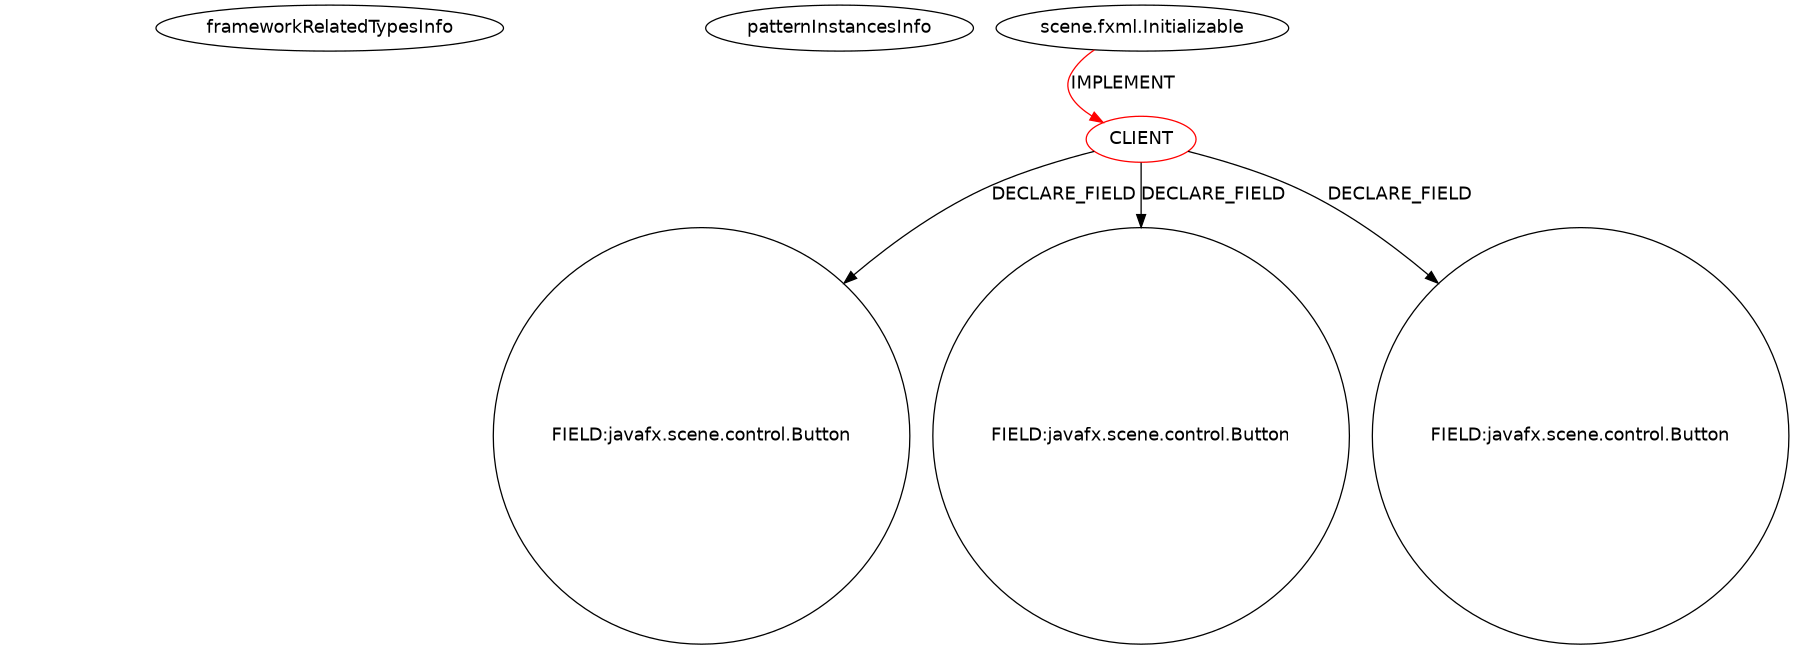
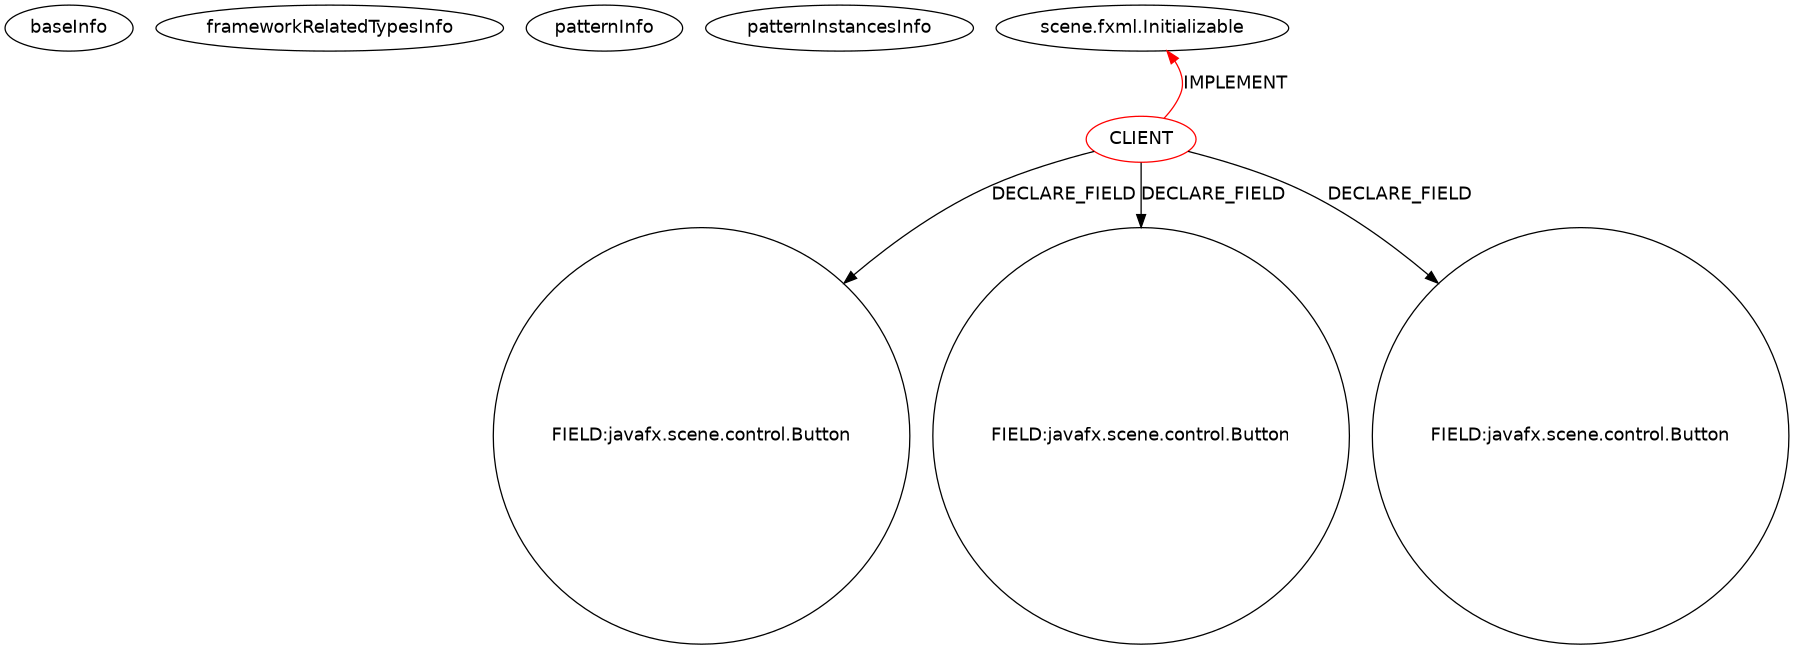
none -> (69, 28)
none -> (604, 28)
(1068, 83) -> (1181, 91)
